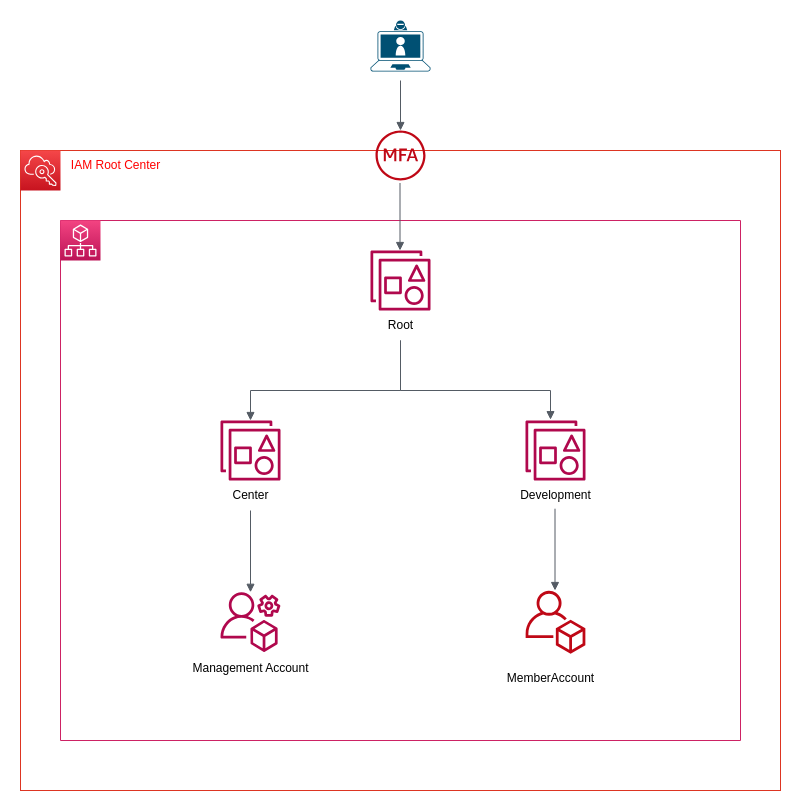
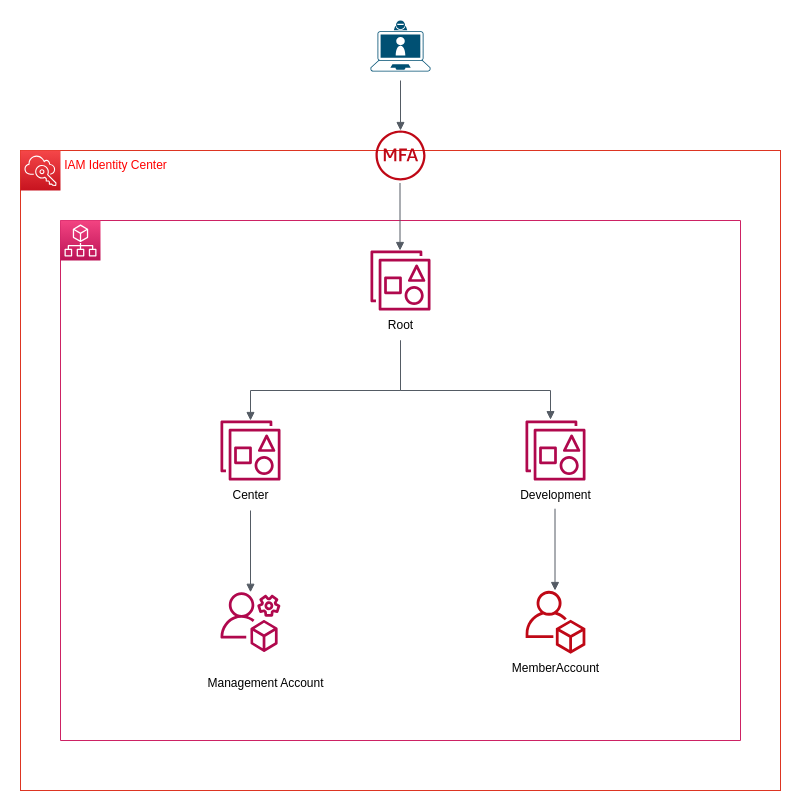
(116, 166) -> (116, 166)
(251, 669) -> (266, 684)
(551, 679) -> (556, 669)
